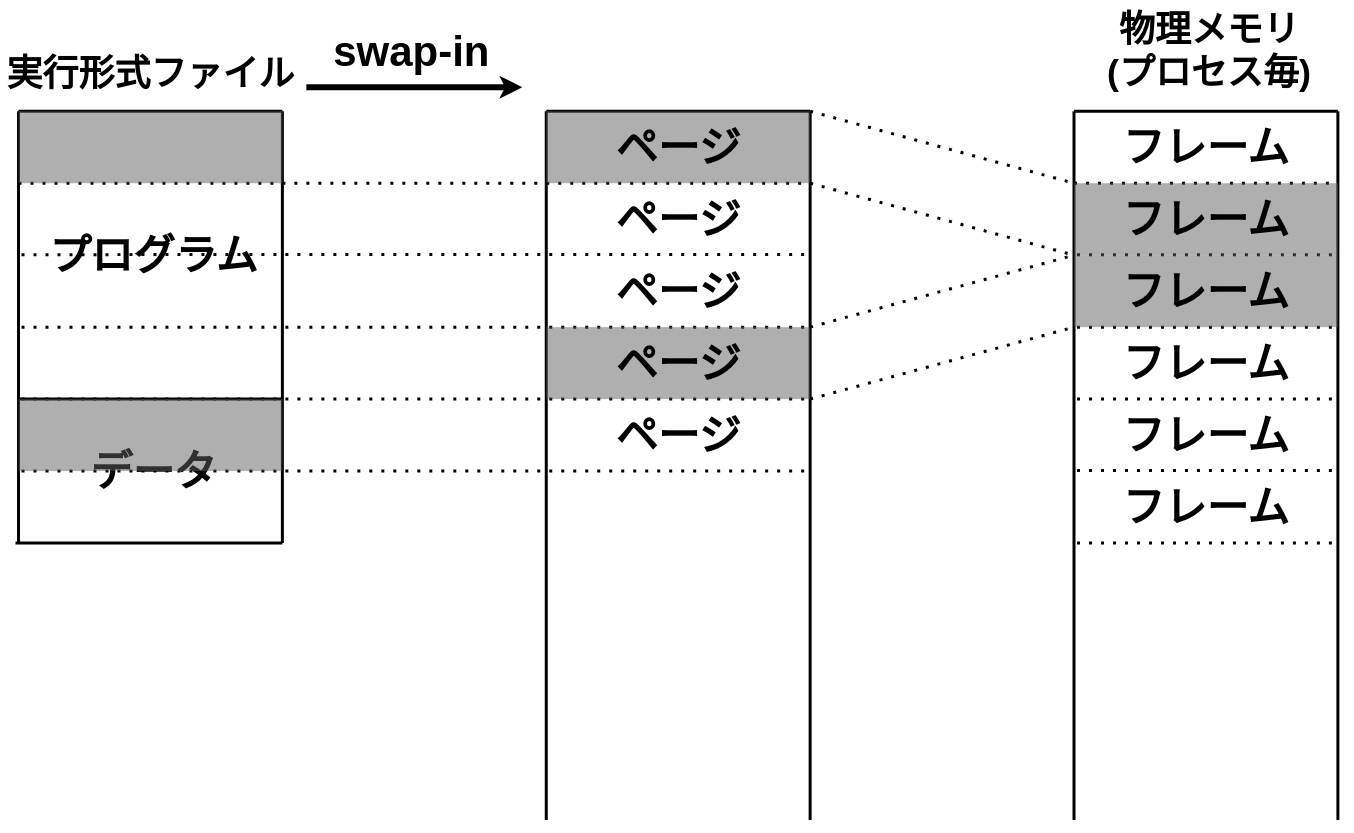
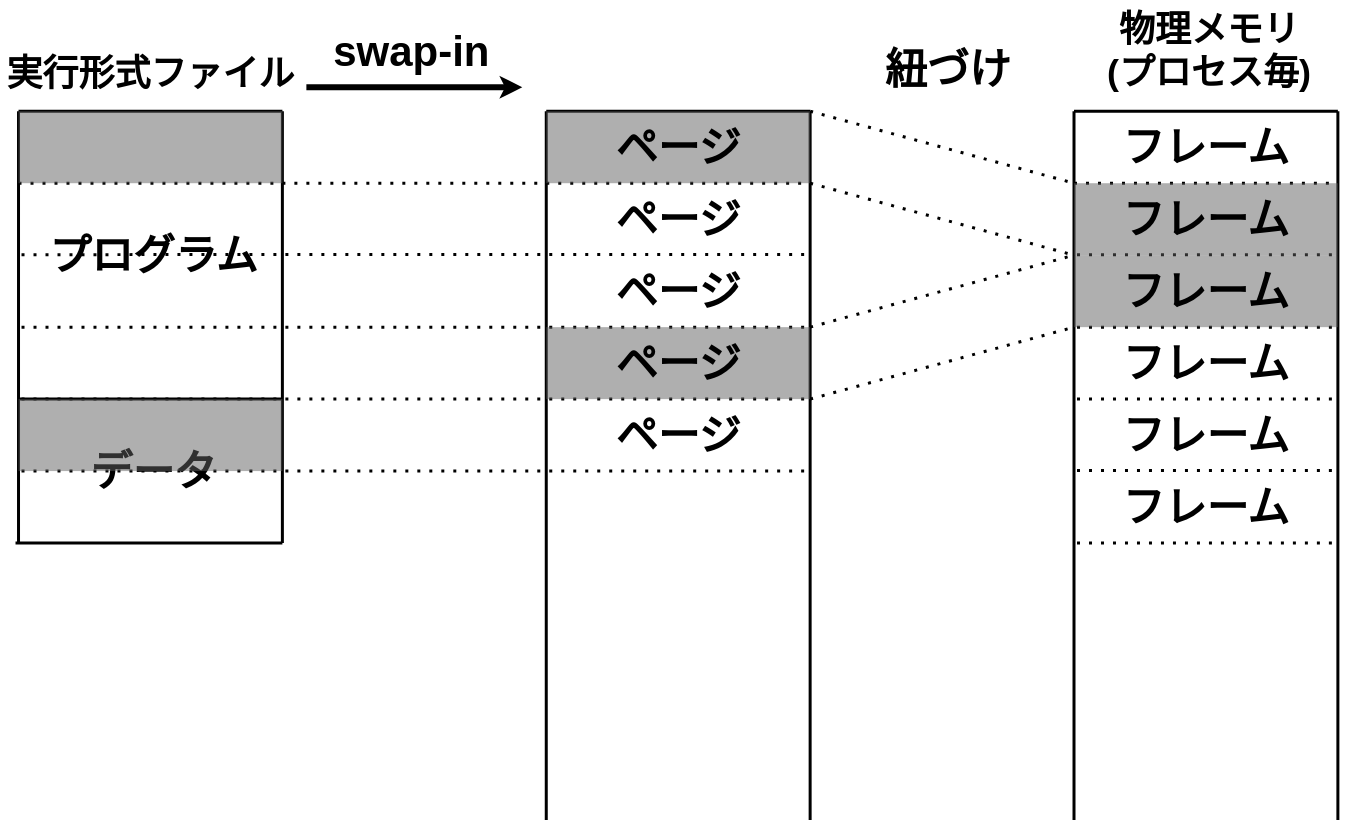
none -> (948, 69)
